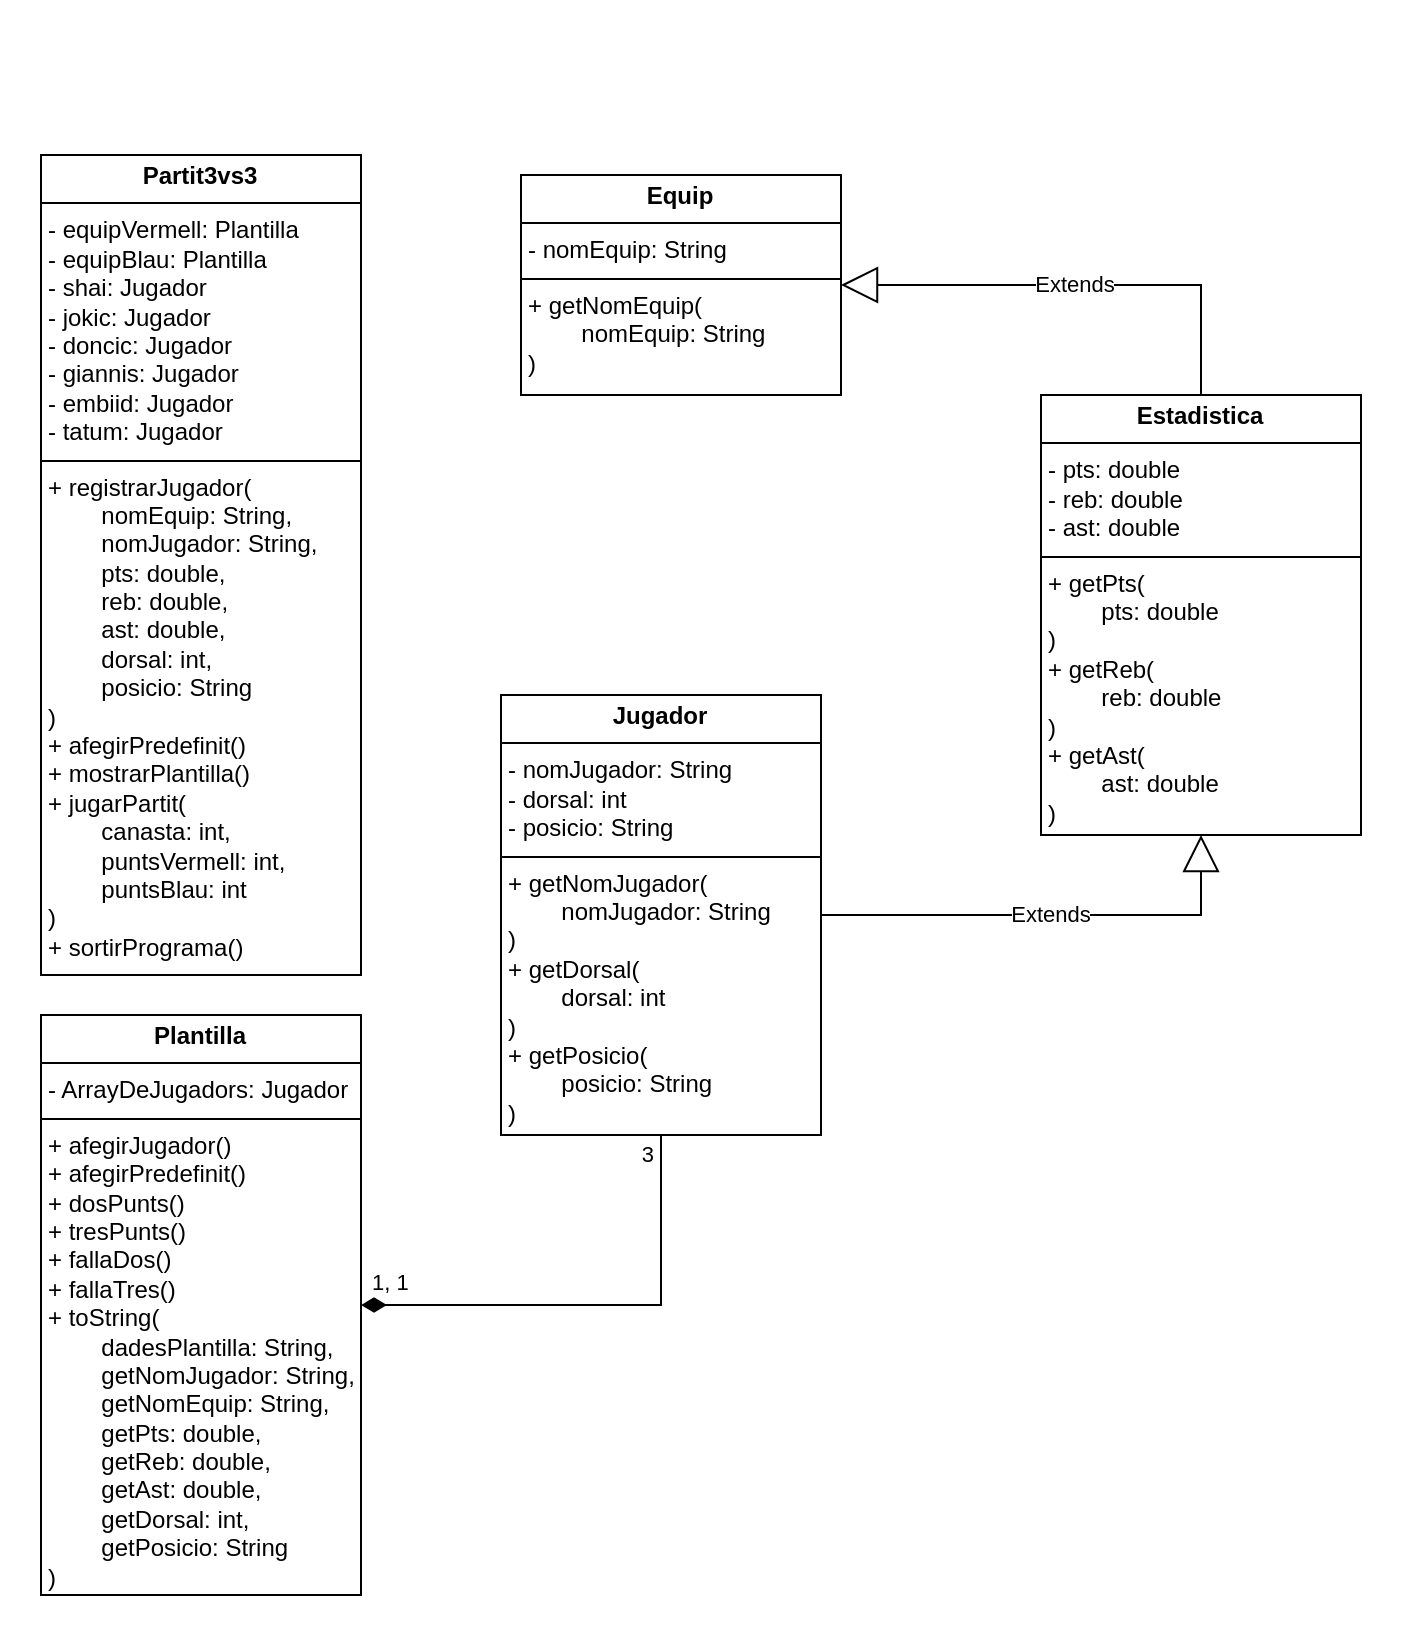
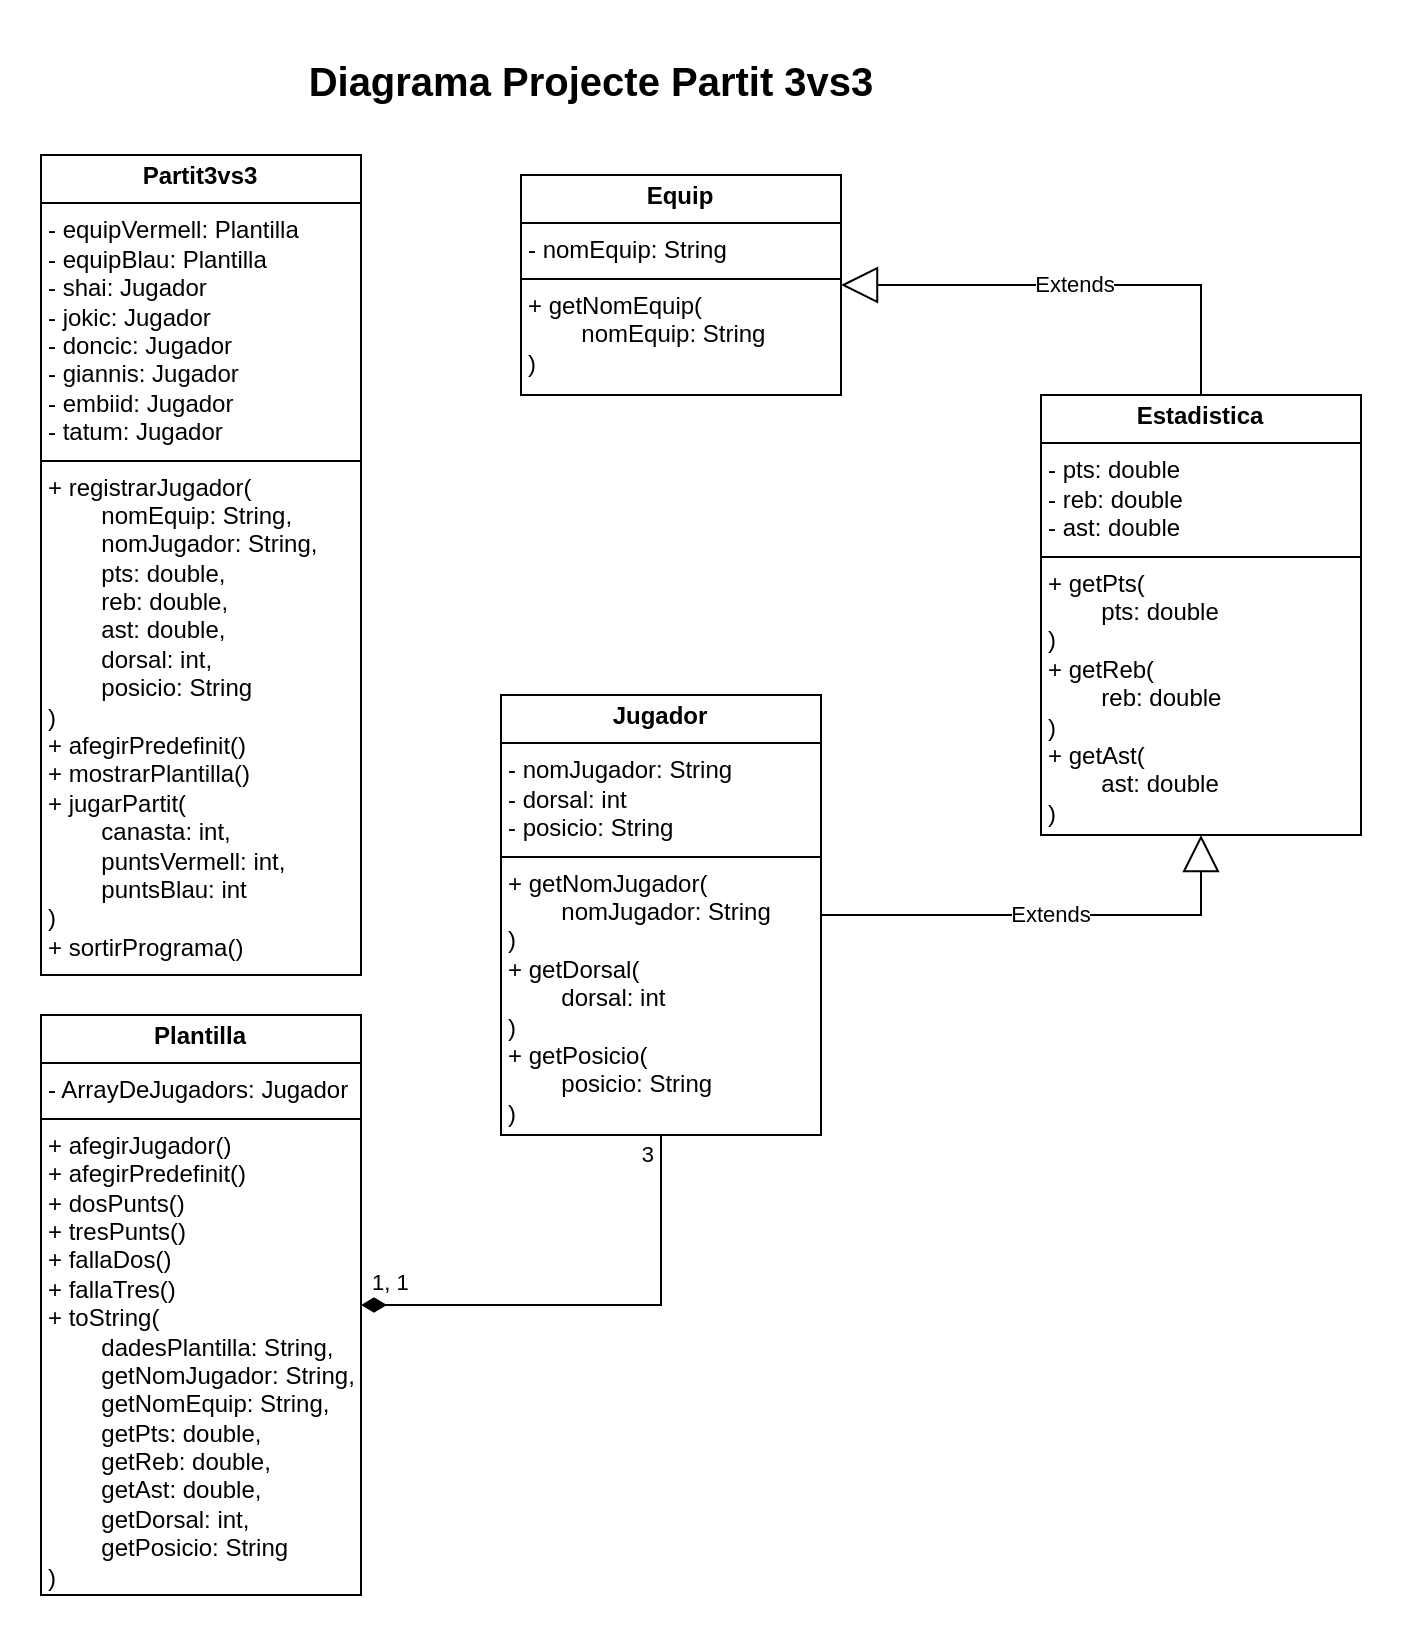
none -> (591, 81)
